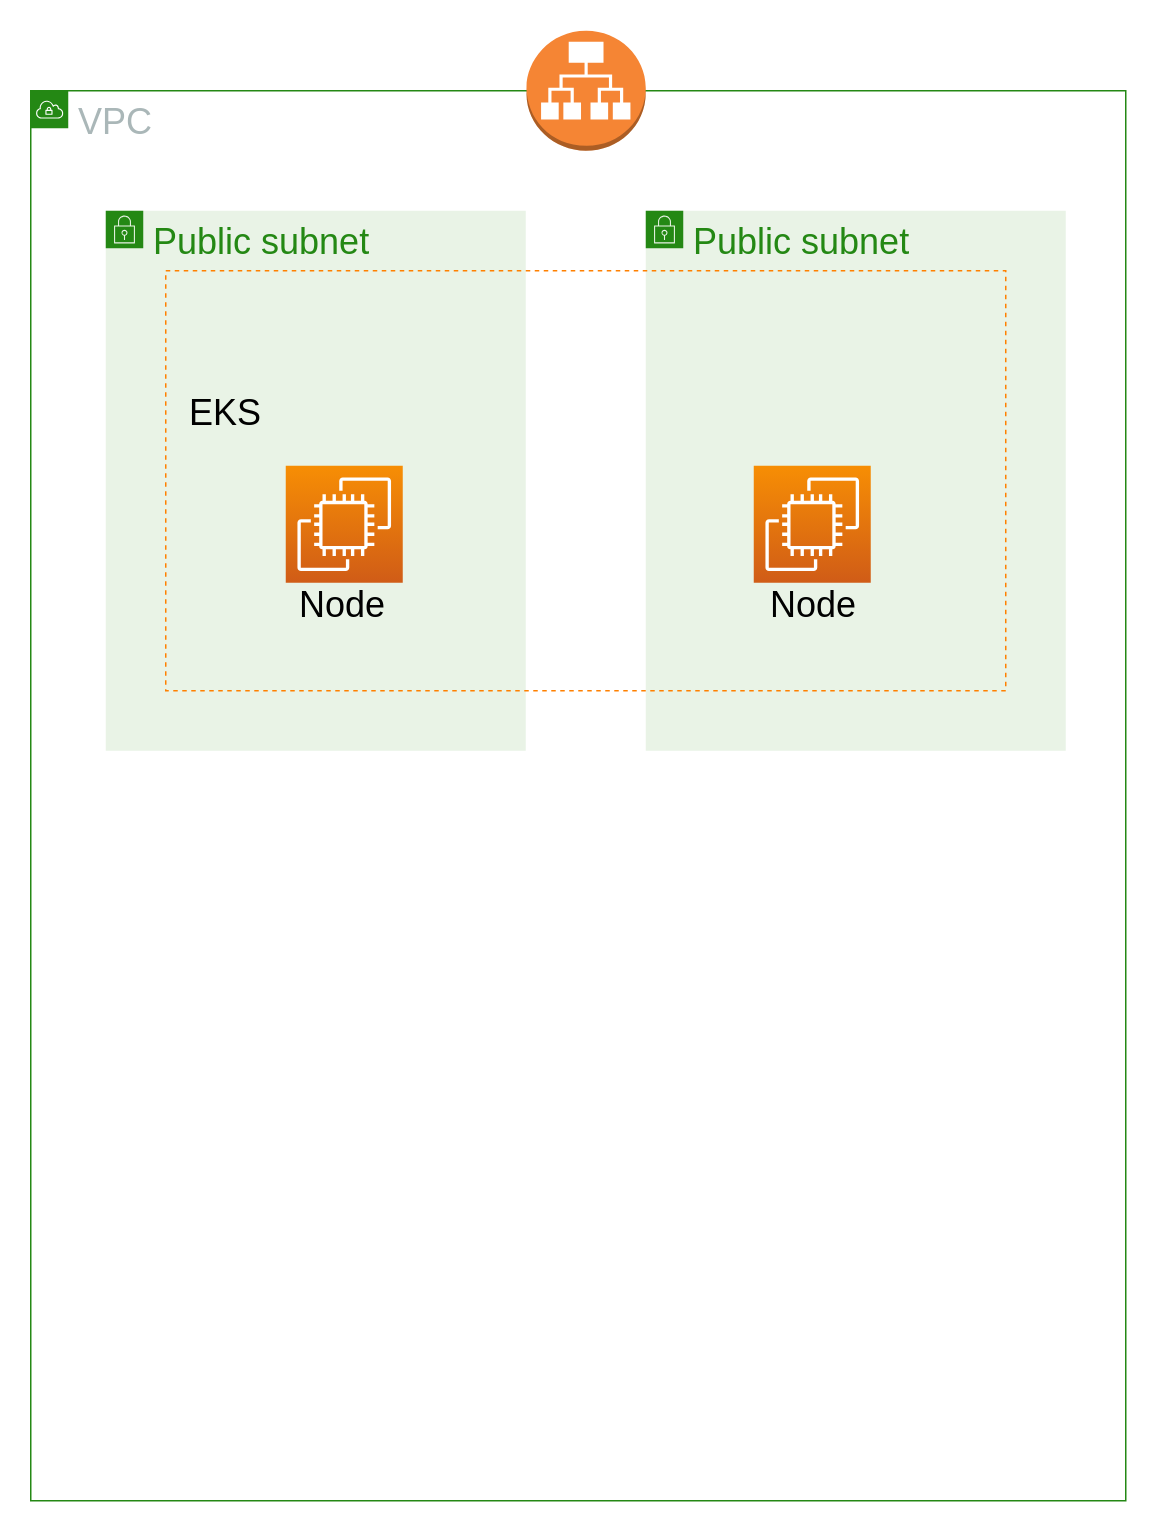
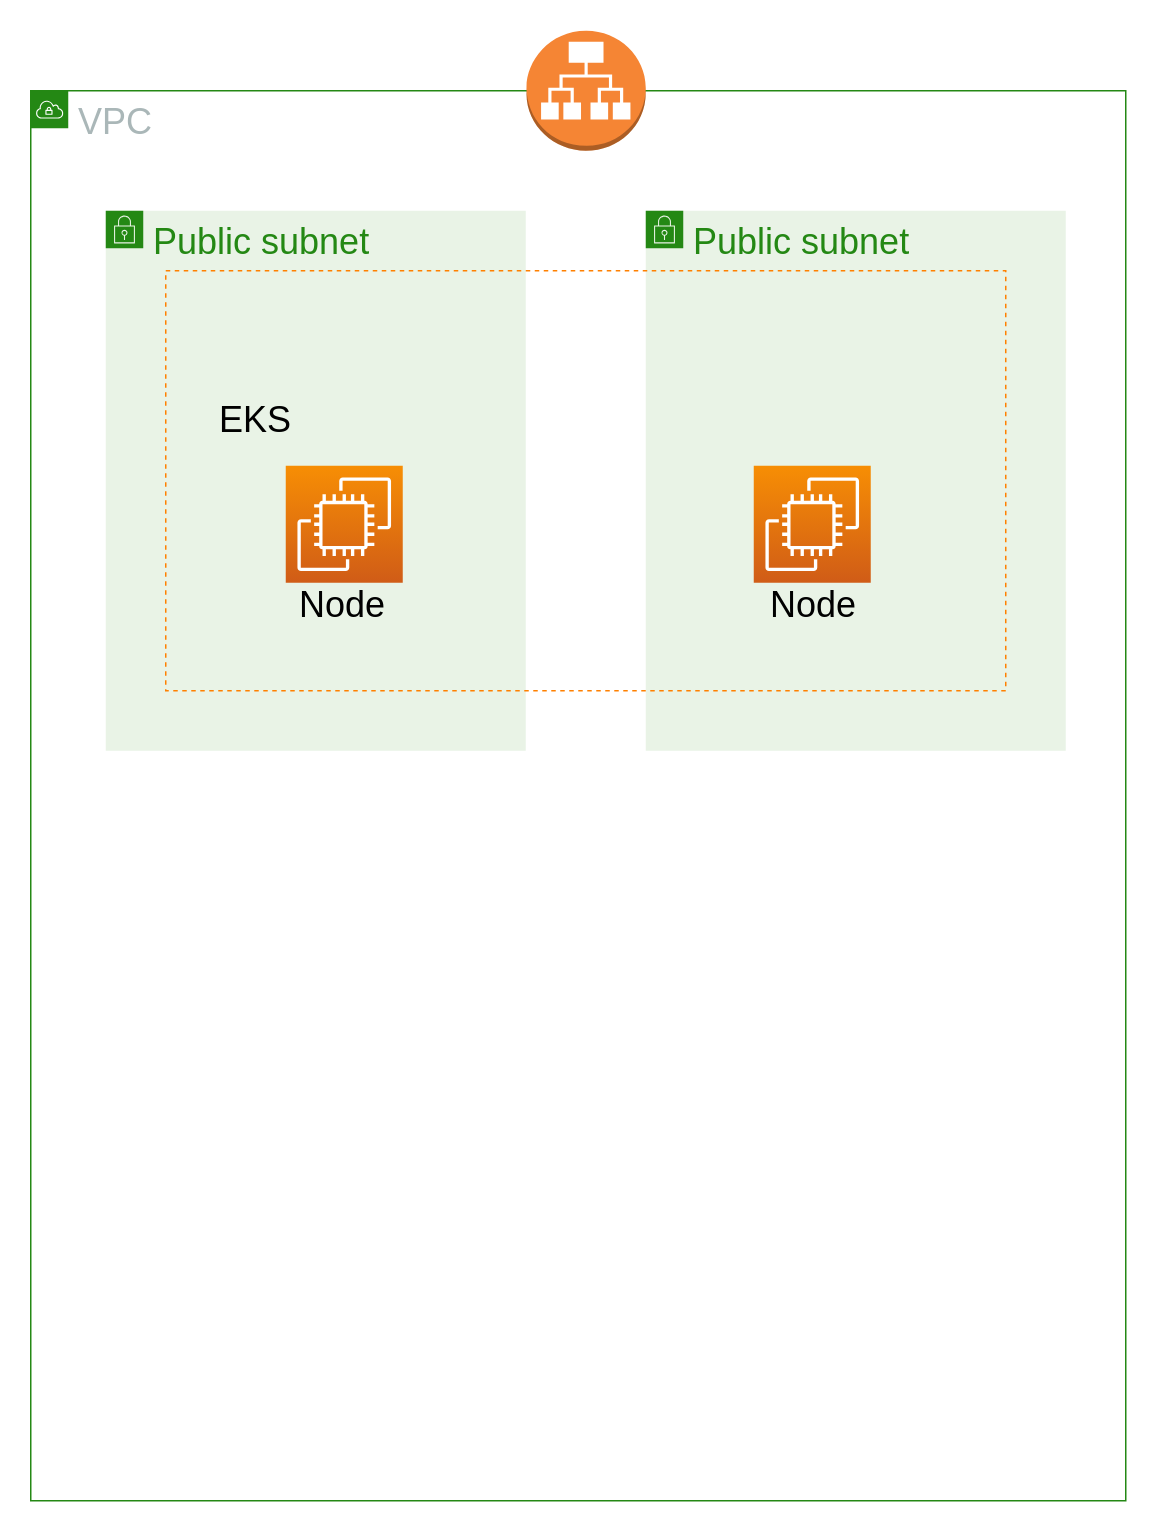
(226, 413) -> (256, 421)
